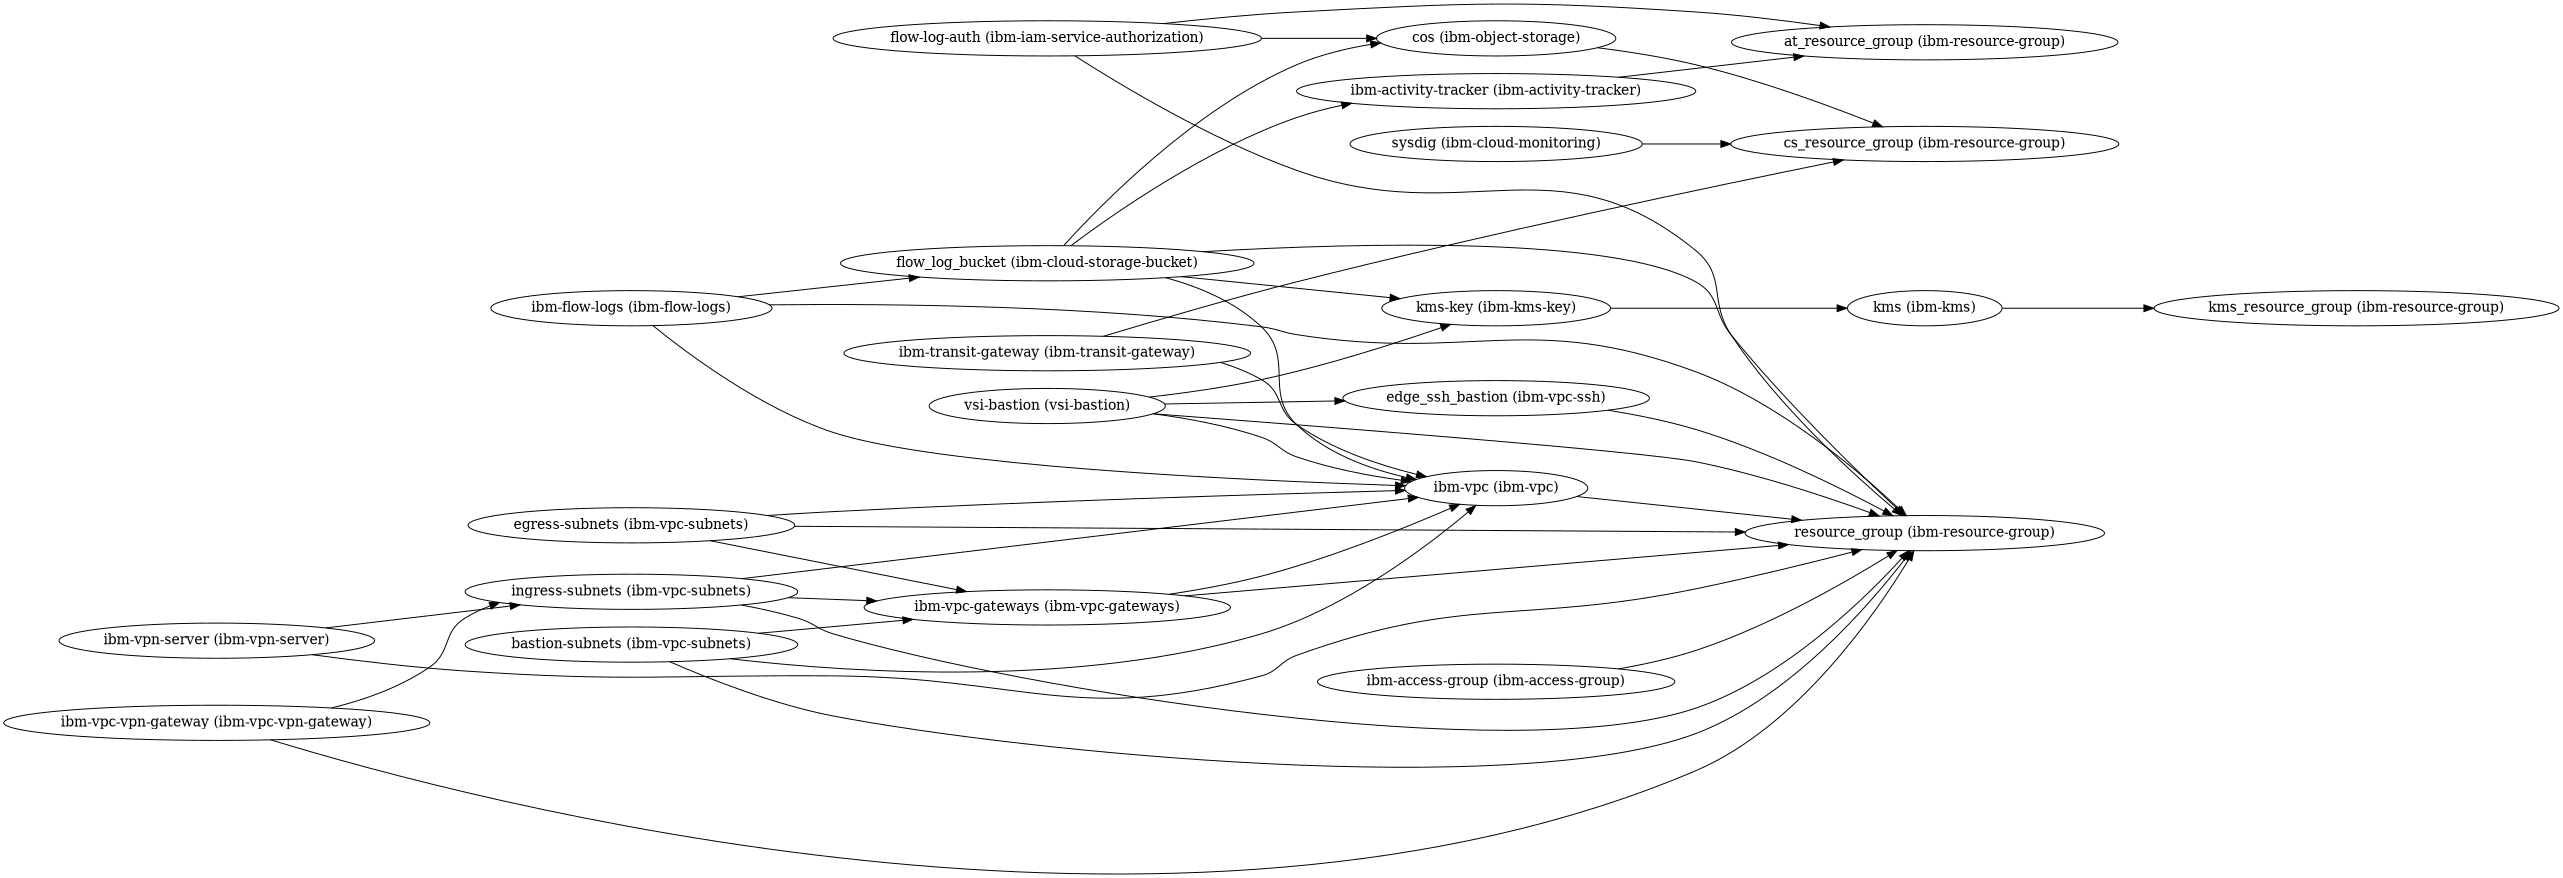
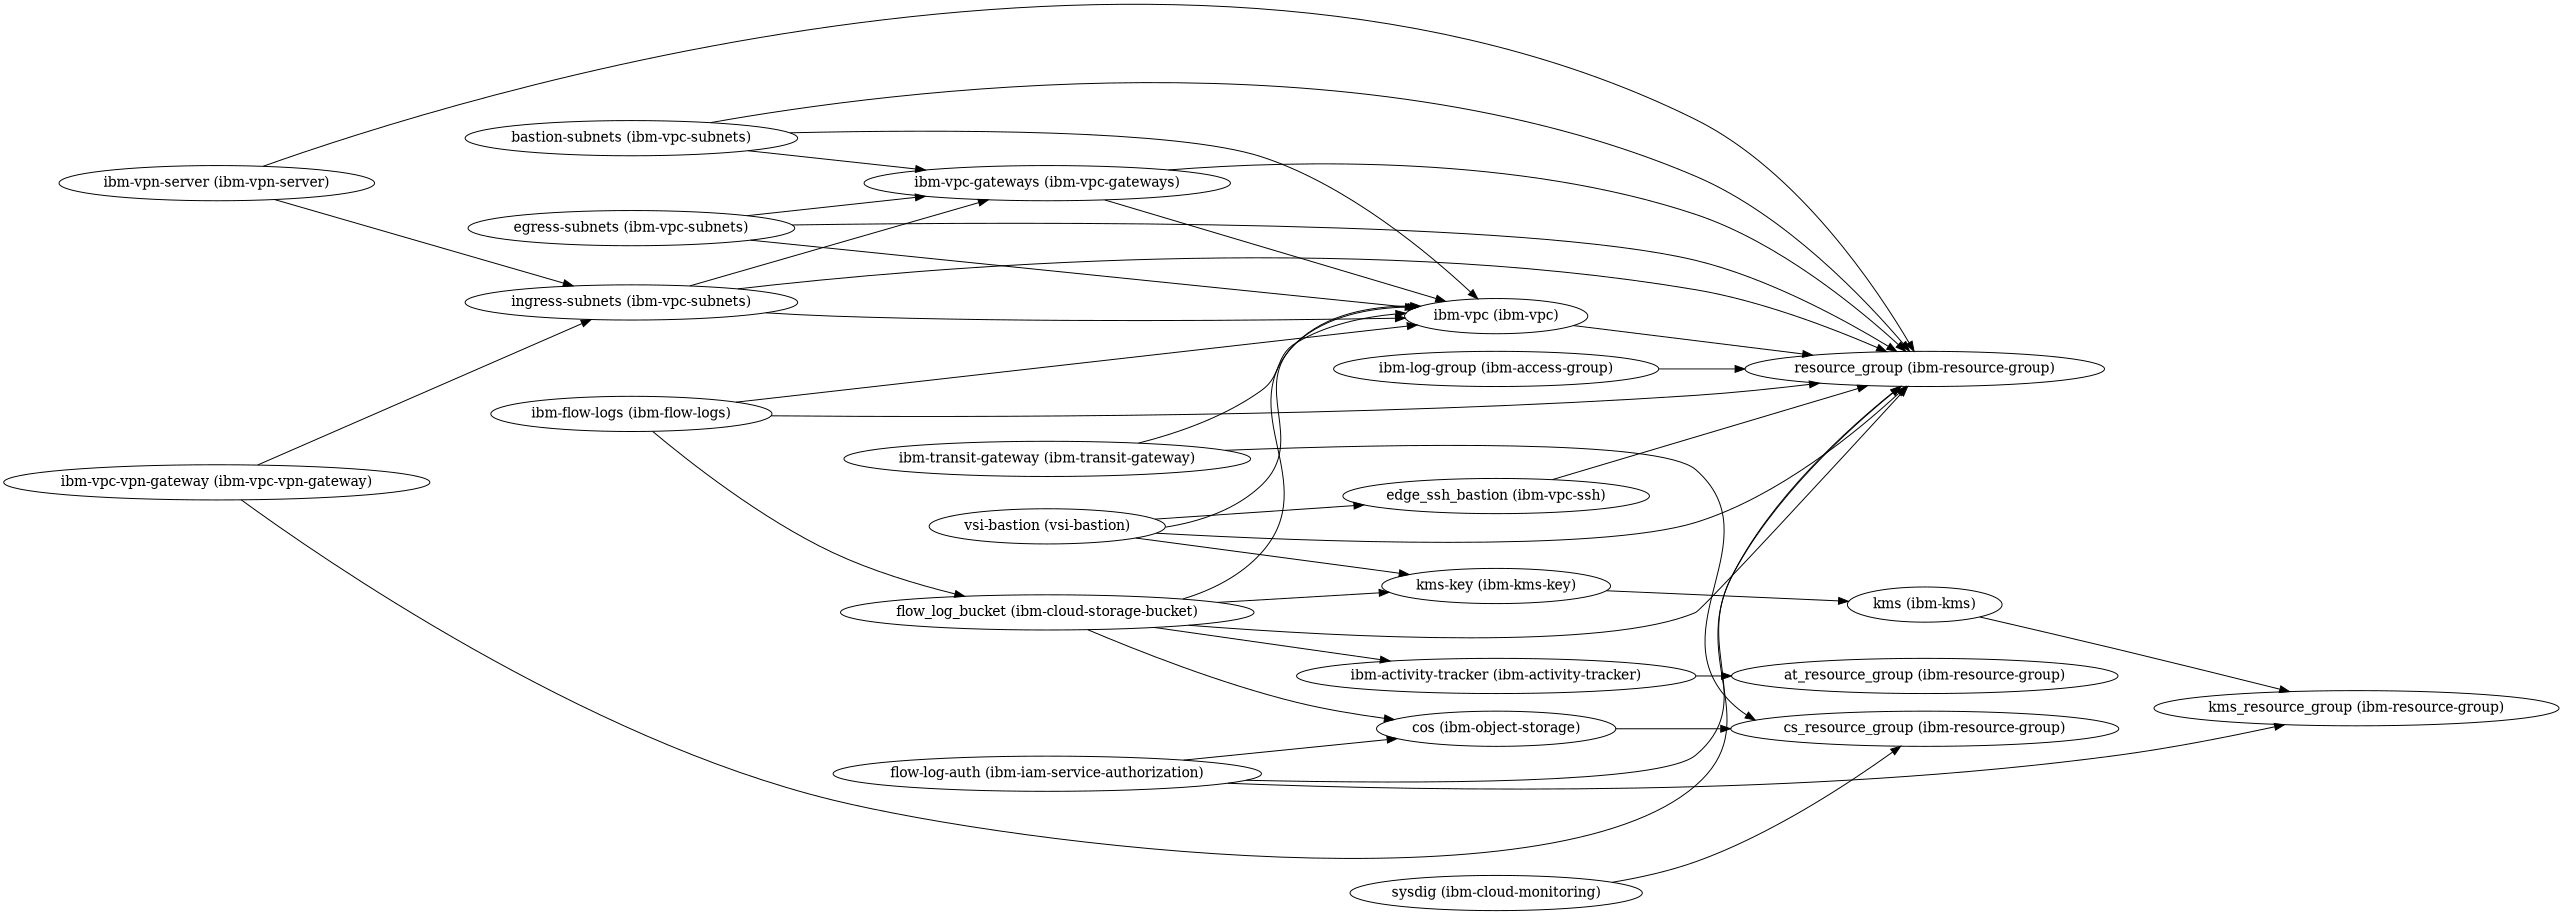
(1492, 4) -> (1753, 785)
(1496, 682) -> (1496, 369)
